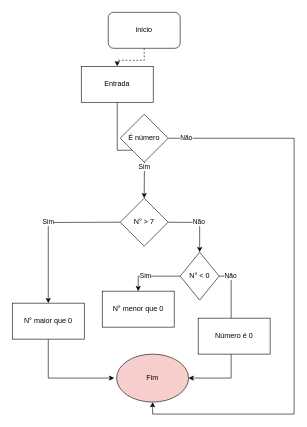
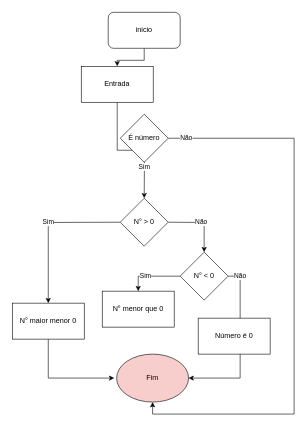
(136, 60) -> (136, 60)
(144, 222) -> (144, 222)
(200, 276) -> (204, 276)
(48, 321) -> (48, 321)
